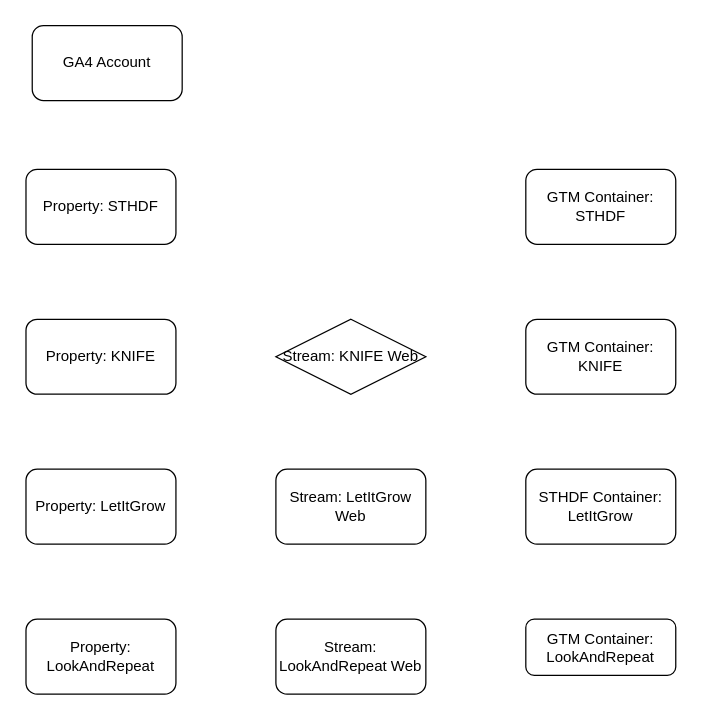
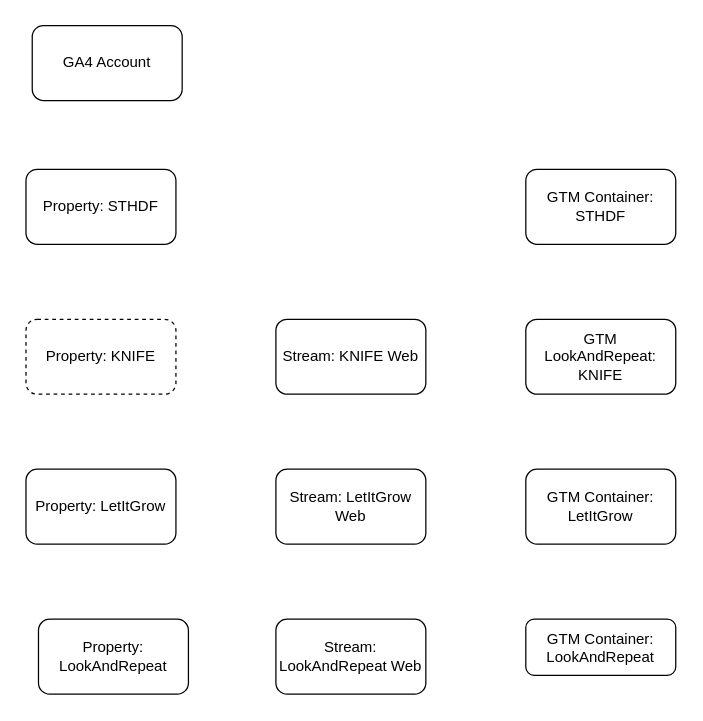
(101, 357) -> (101, 357)
(351, 357) -> (351, 357)
(601, 357) -> (601, 357)
(601, 507) -> (601, 507)
(101, 657) -> (113, 657)
